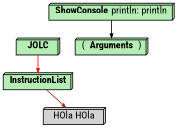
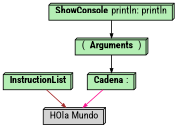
(38, 46) -> none
none -> (112, 81)
(74, 116) -> (74, 116)
